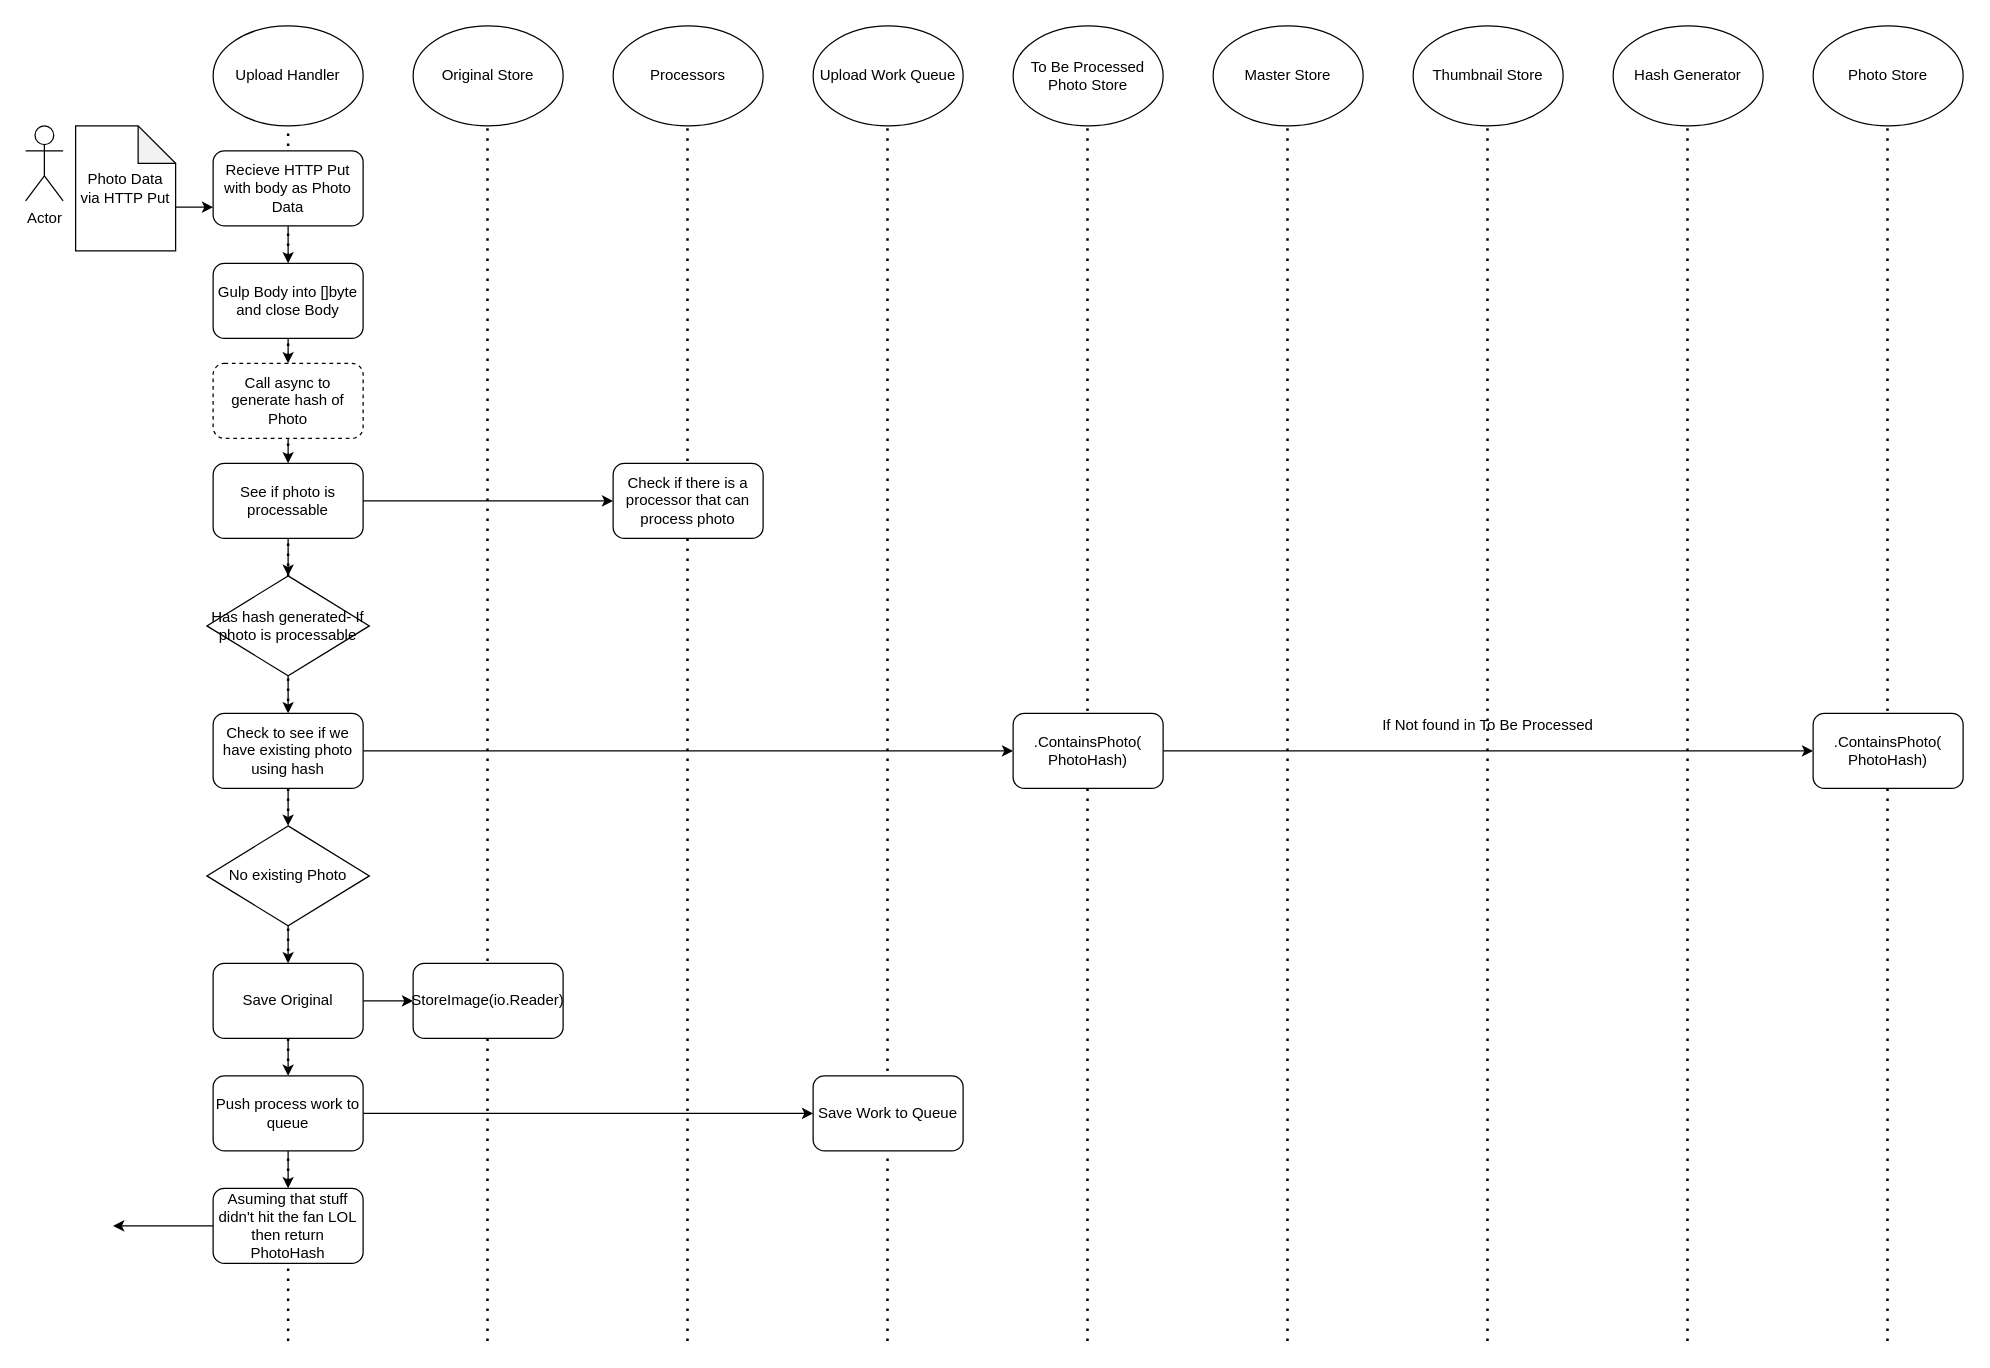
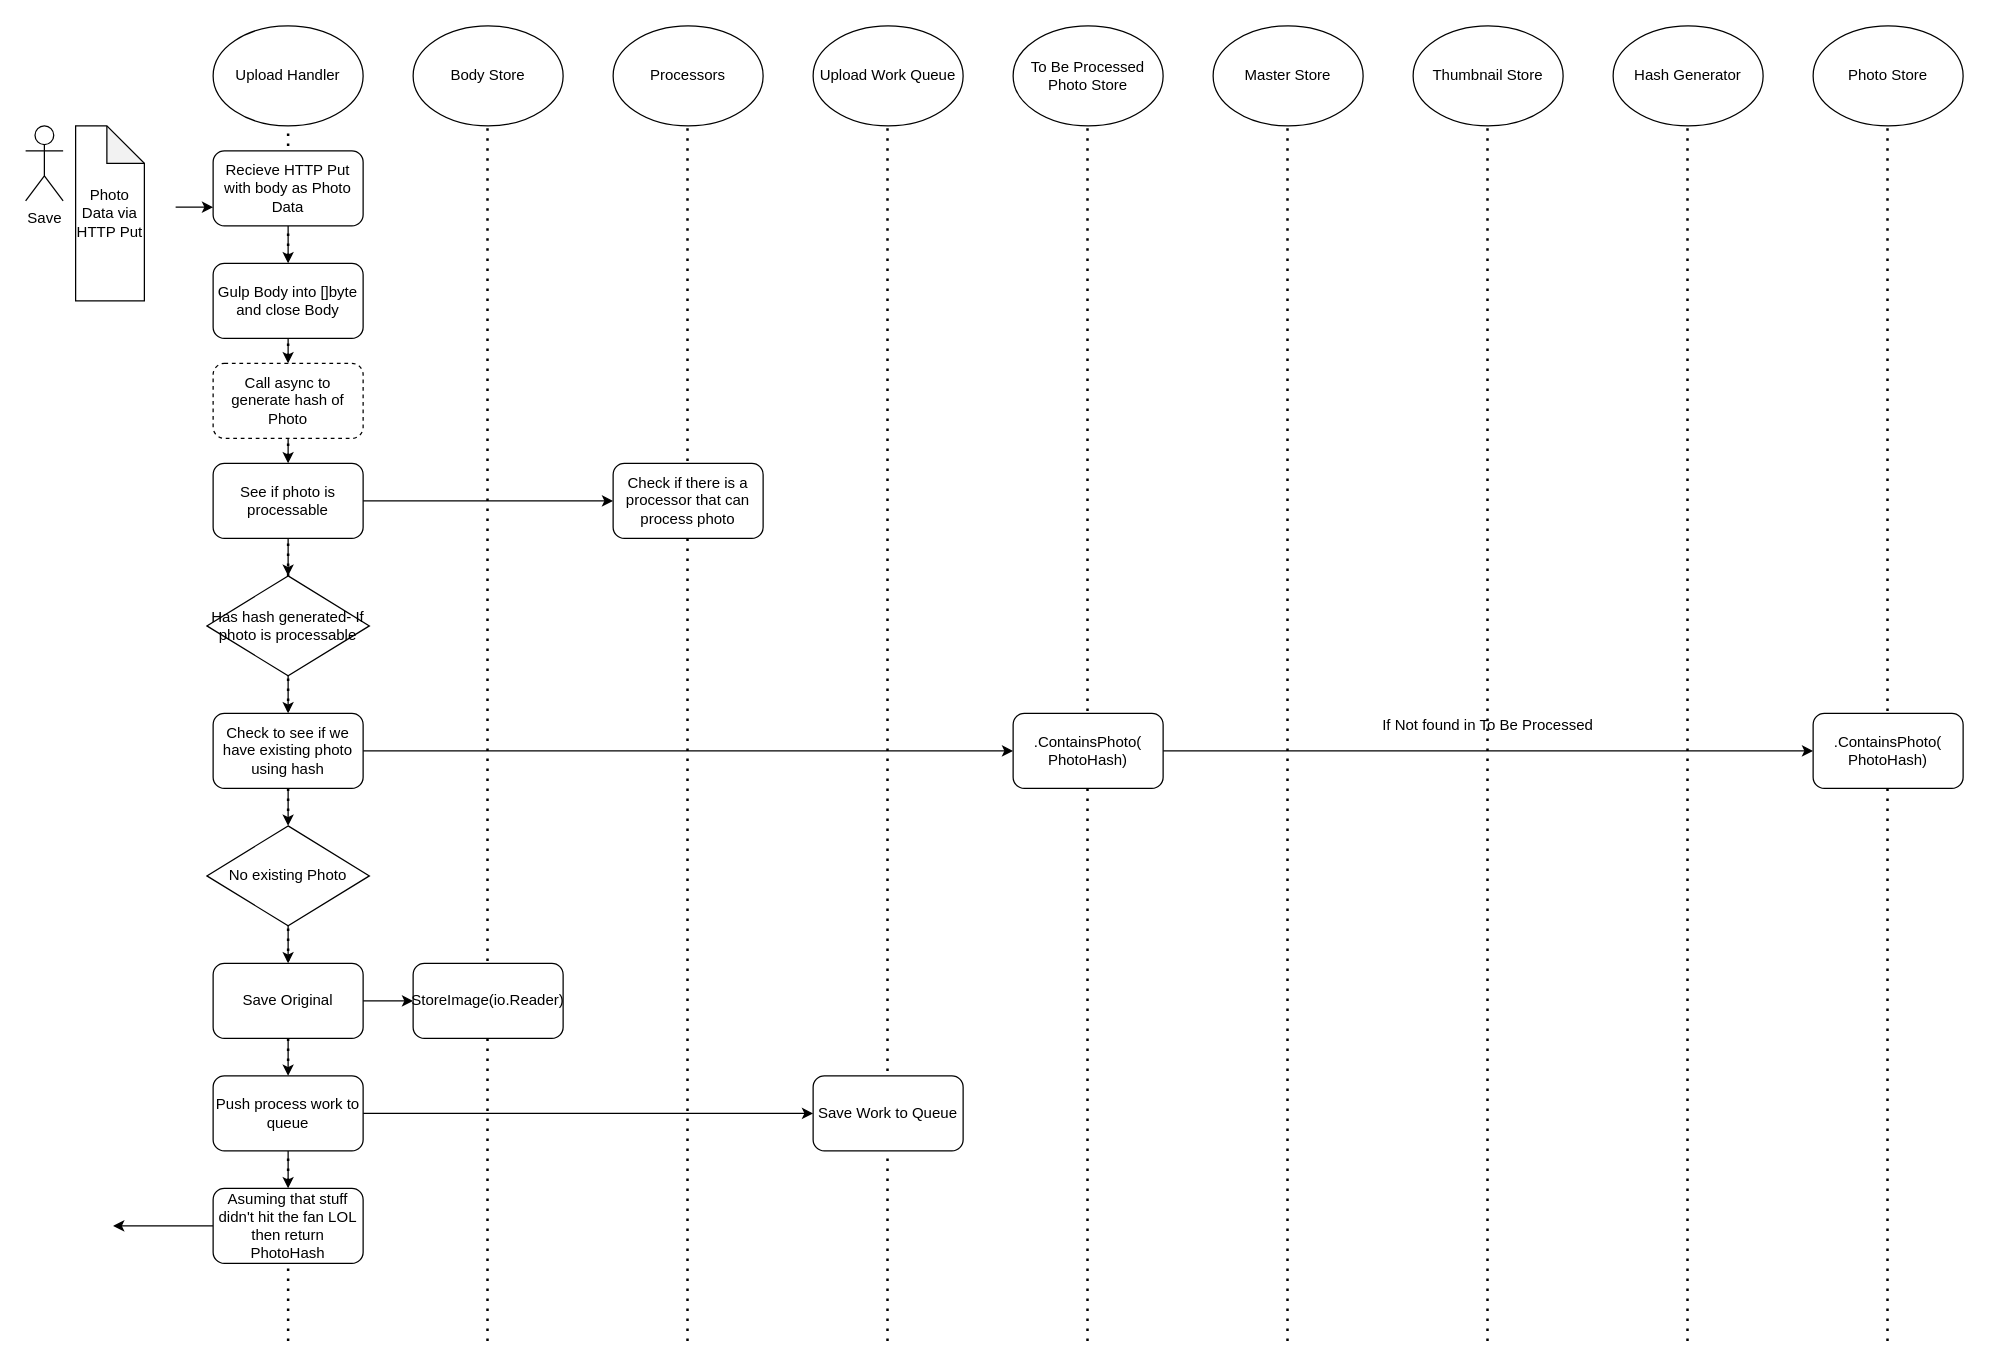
(488, 76) -> (488, 76)
(126, 188) -> (110, 213)
(45, 218) -> (45, 218)
